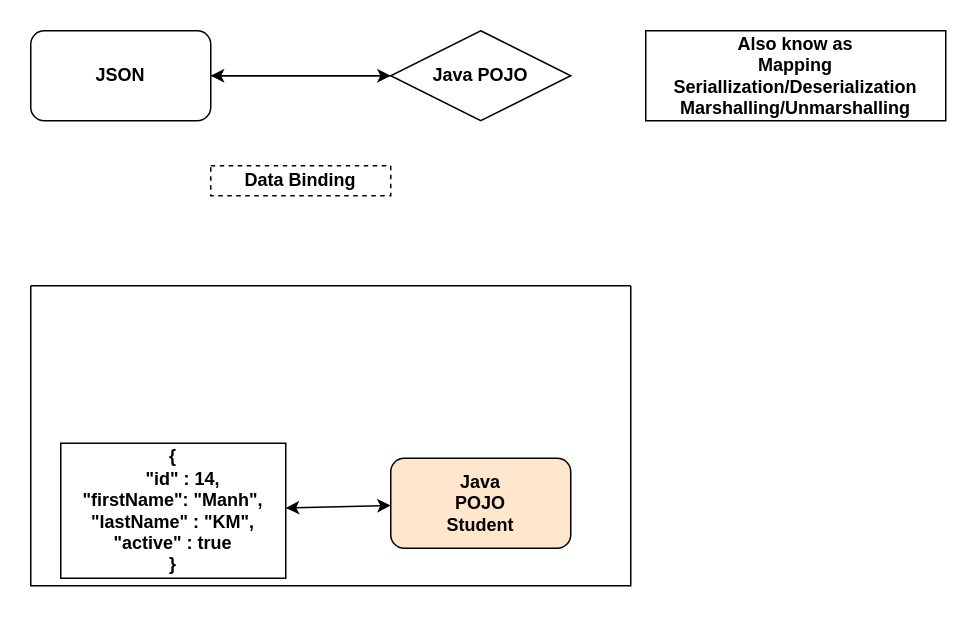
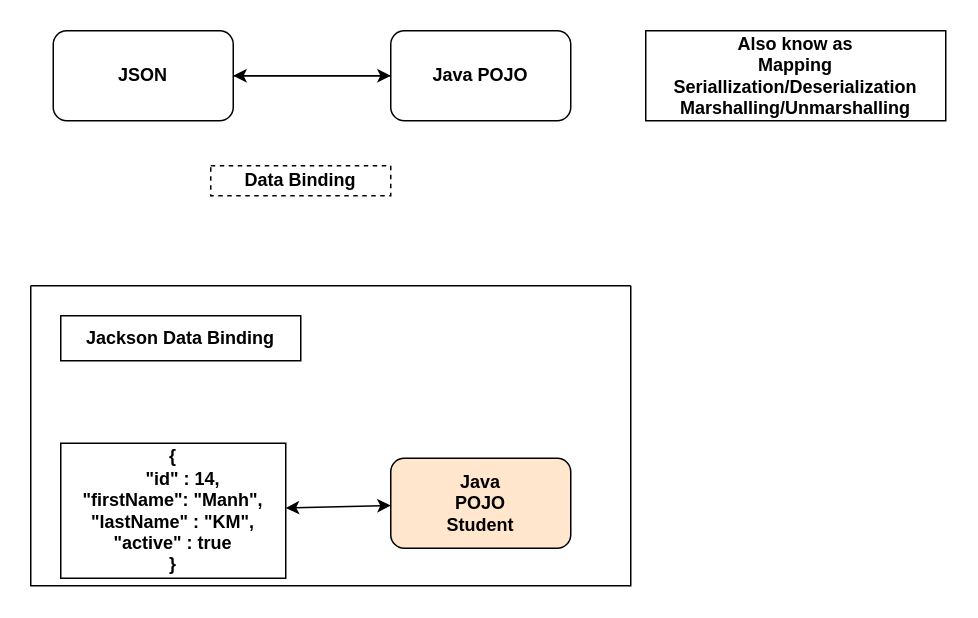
(121, 76) -> (143, 76)
(481, 76) -> (481, 76)
none -> (181, 338)
